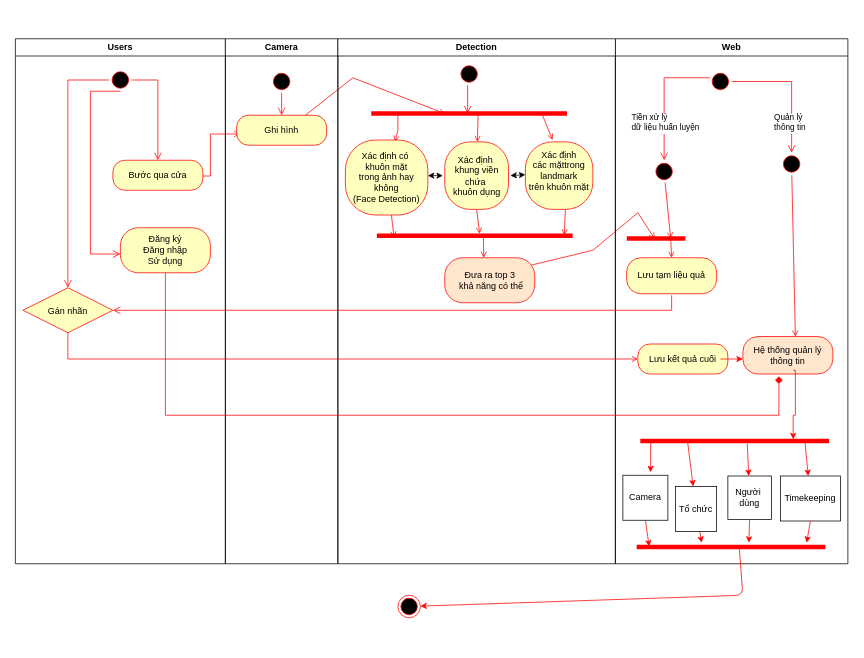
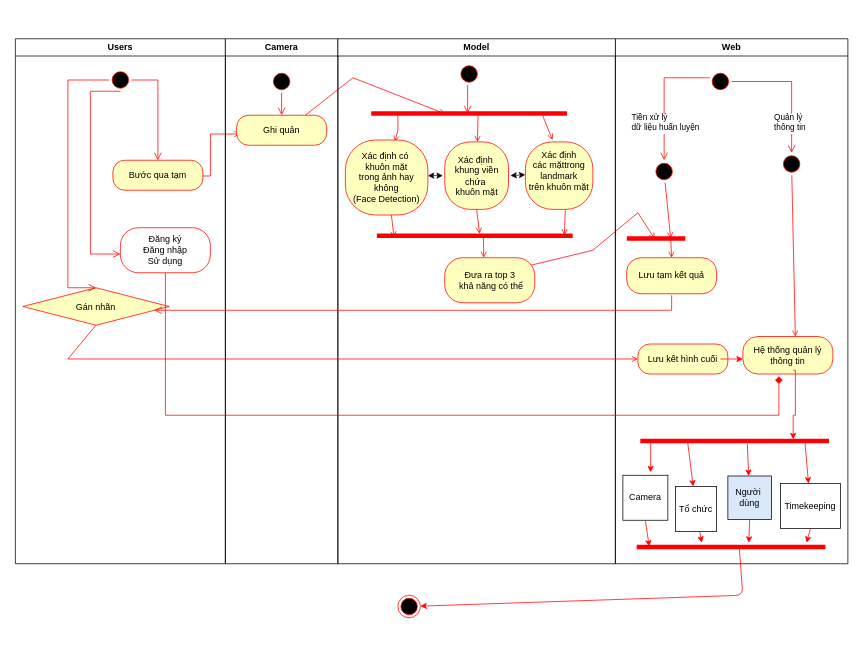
(477, 48) -> (477, 48)
(282, 130) -> (282, 130)
(158, 175) -> (158, 175)
(477, 176) -> (477, 176)
(165, 250) -> (165, 250)
(672, 276) -> (672, 276)
(490, 280) -> (490, 280)
(68, 310) -> (96, 306)
(788, 355) -> (788, 355)
(683, 359) -> (683, 359)
(750, 498) -> (750, 498)
(810, 498) -> (810, 506)
